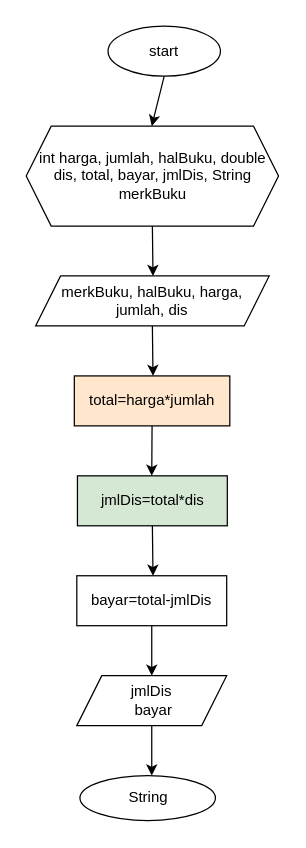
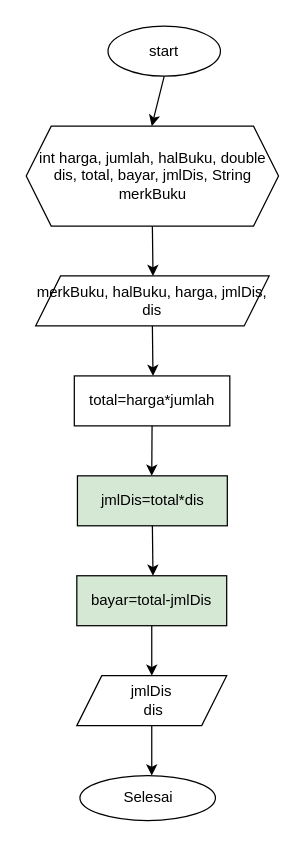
(153, 301) -> (153, 301)
(152, 401) -> (152, 401)
(152, 601) -> (152, 601)
(152, 701) -> (152, 701)
(149, 798) -> (149, 798)
